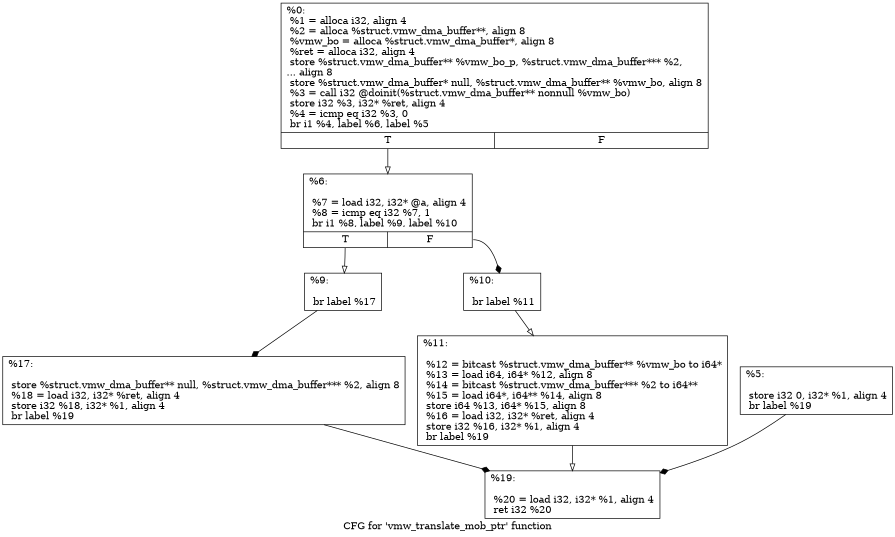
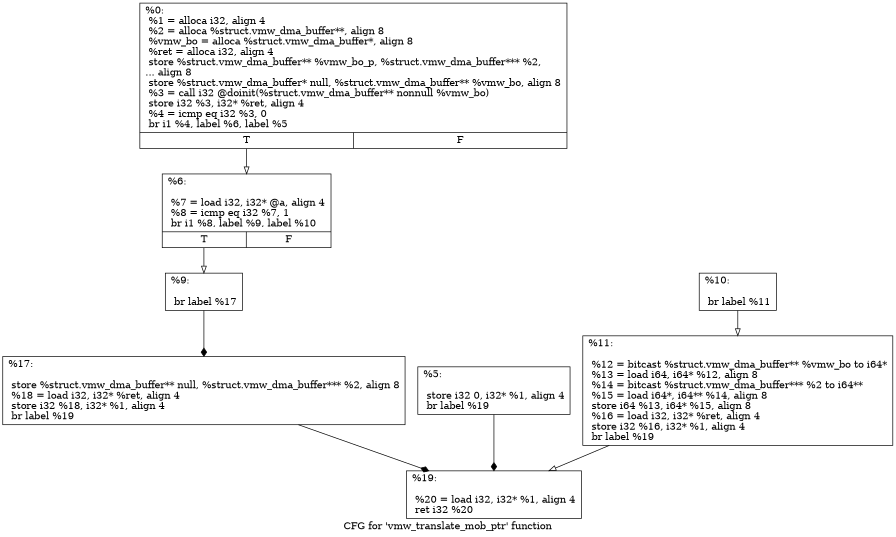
(489, 248) -> none
